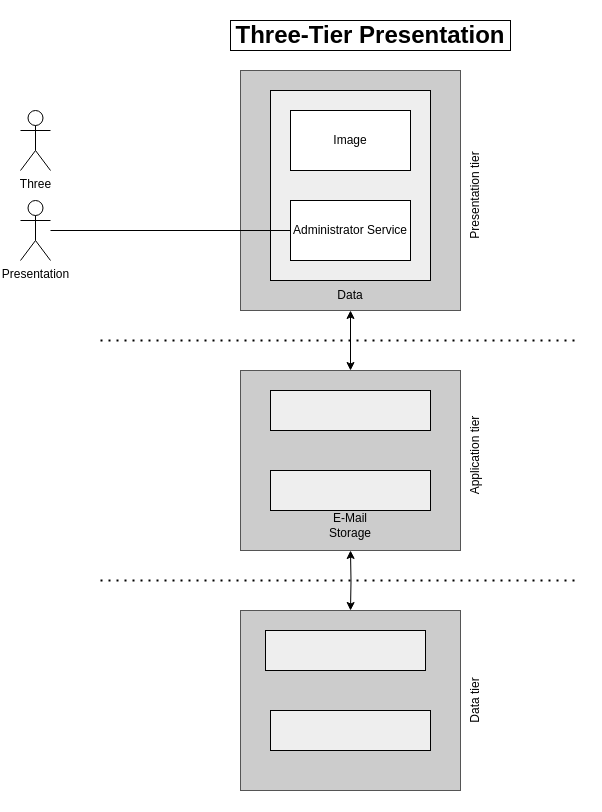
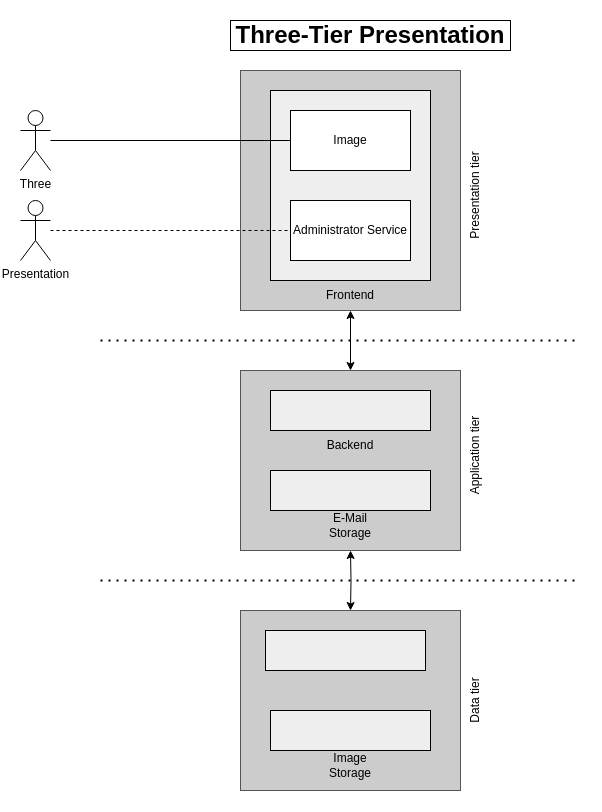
none -> (171, 141)
(171, 231) -> (171, 231)
(351, 296) -> (351, 296)
none -> (351, 446)
none -> (351, 766)
